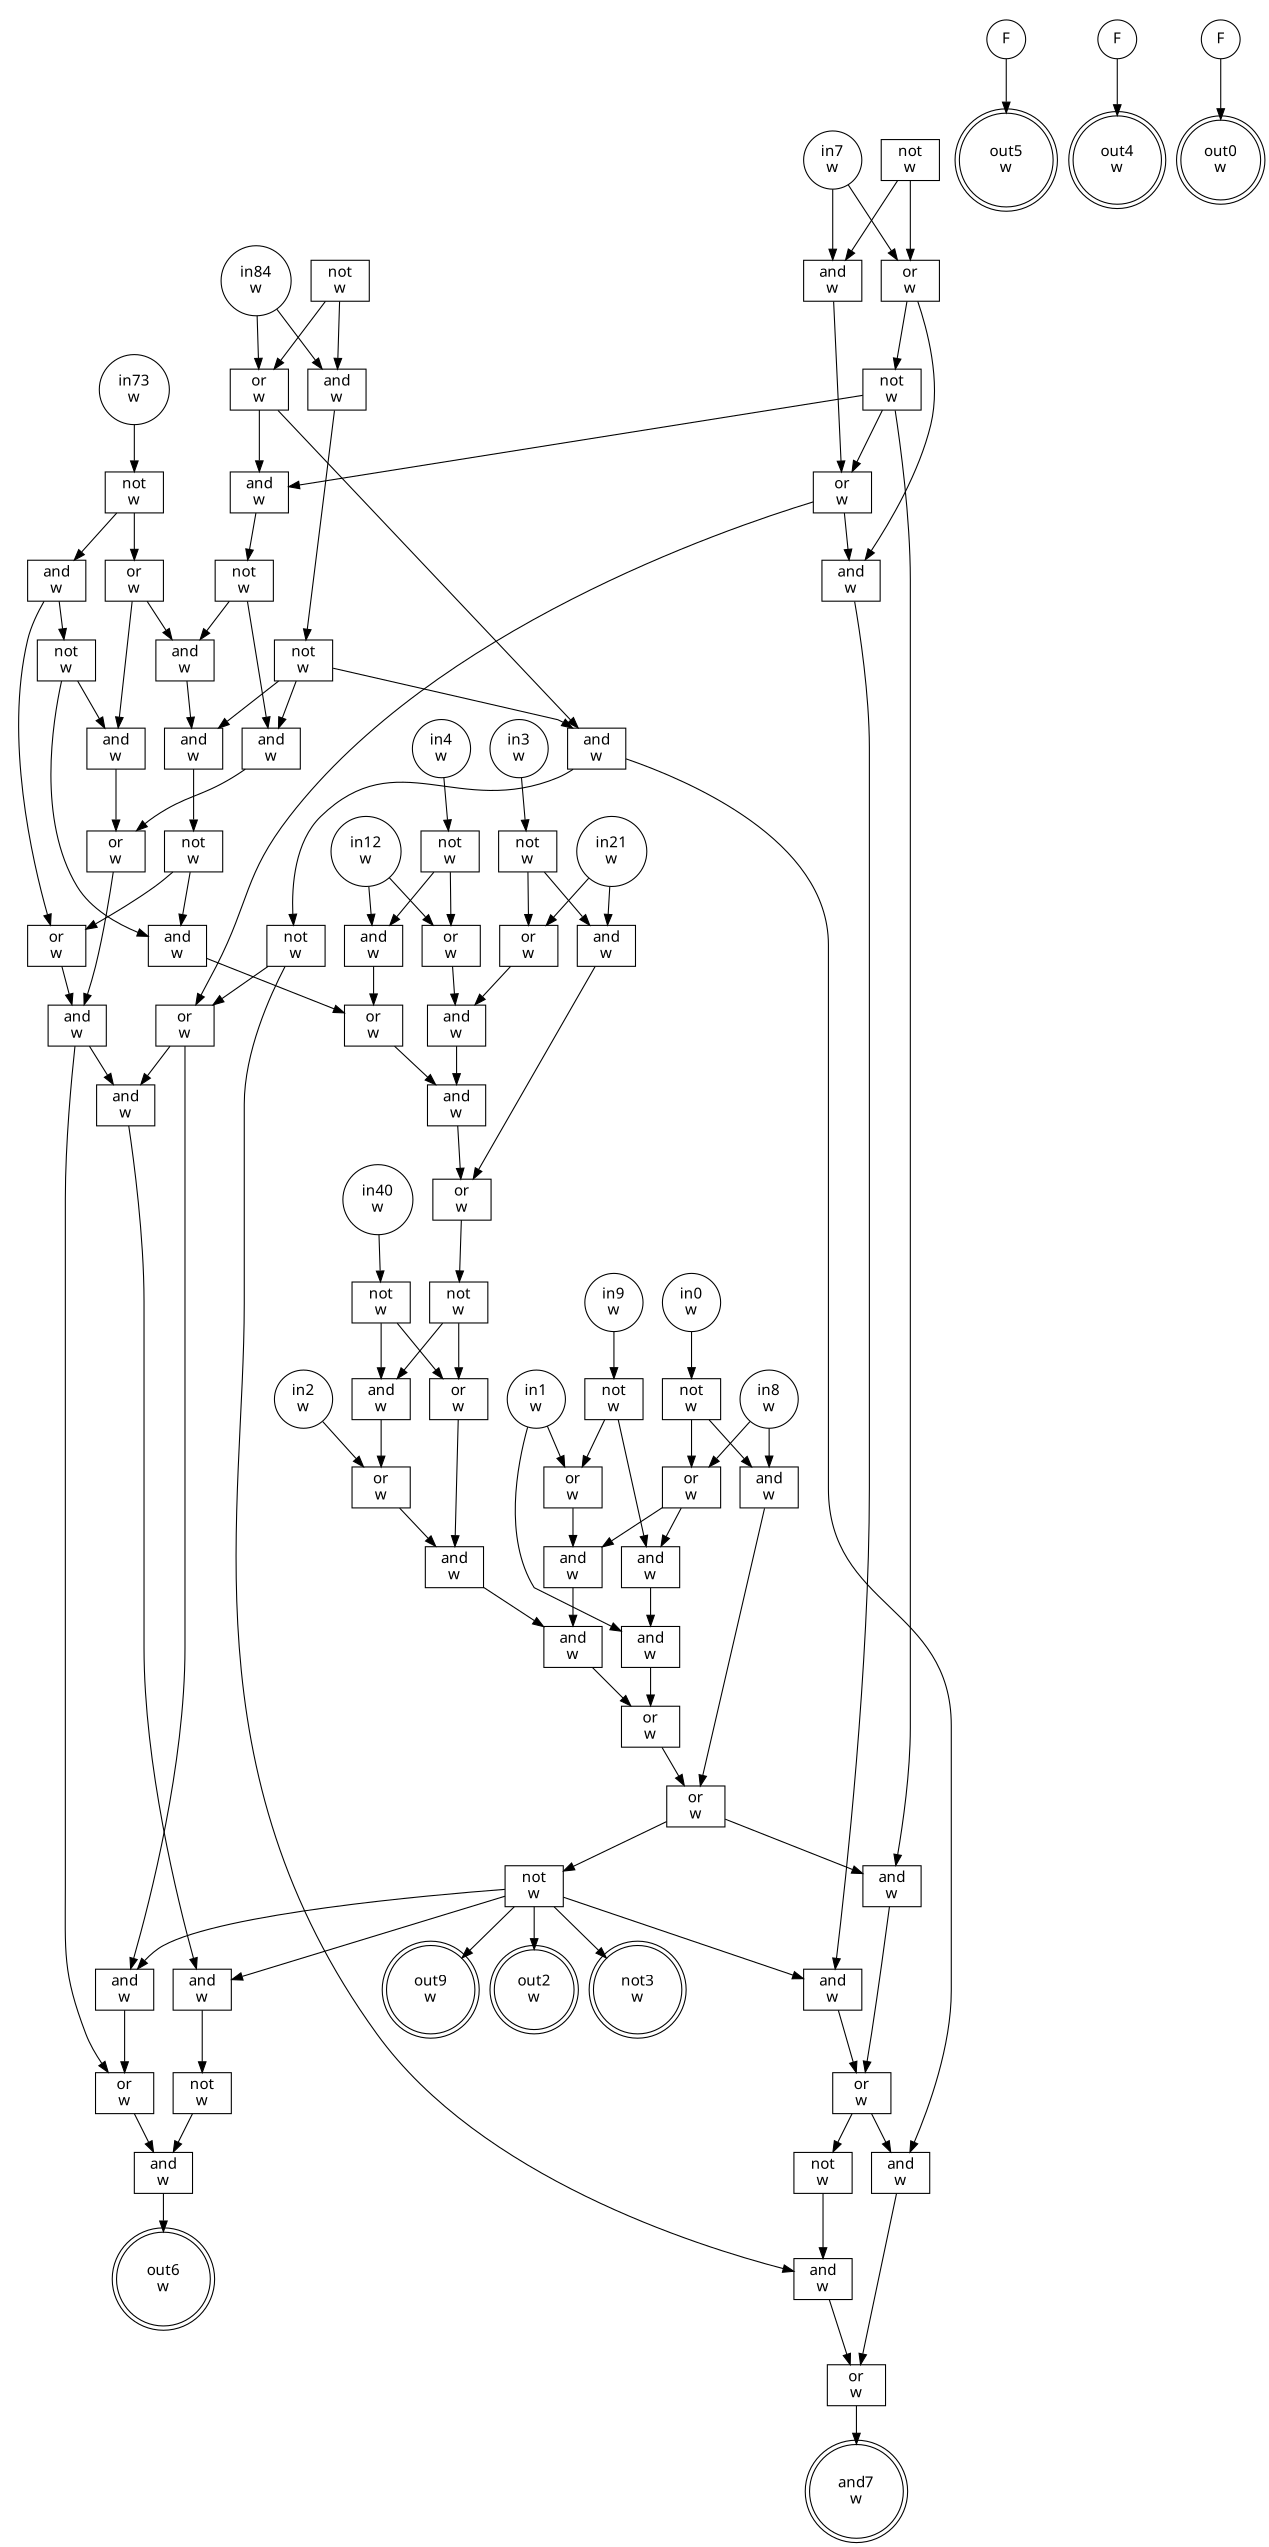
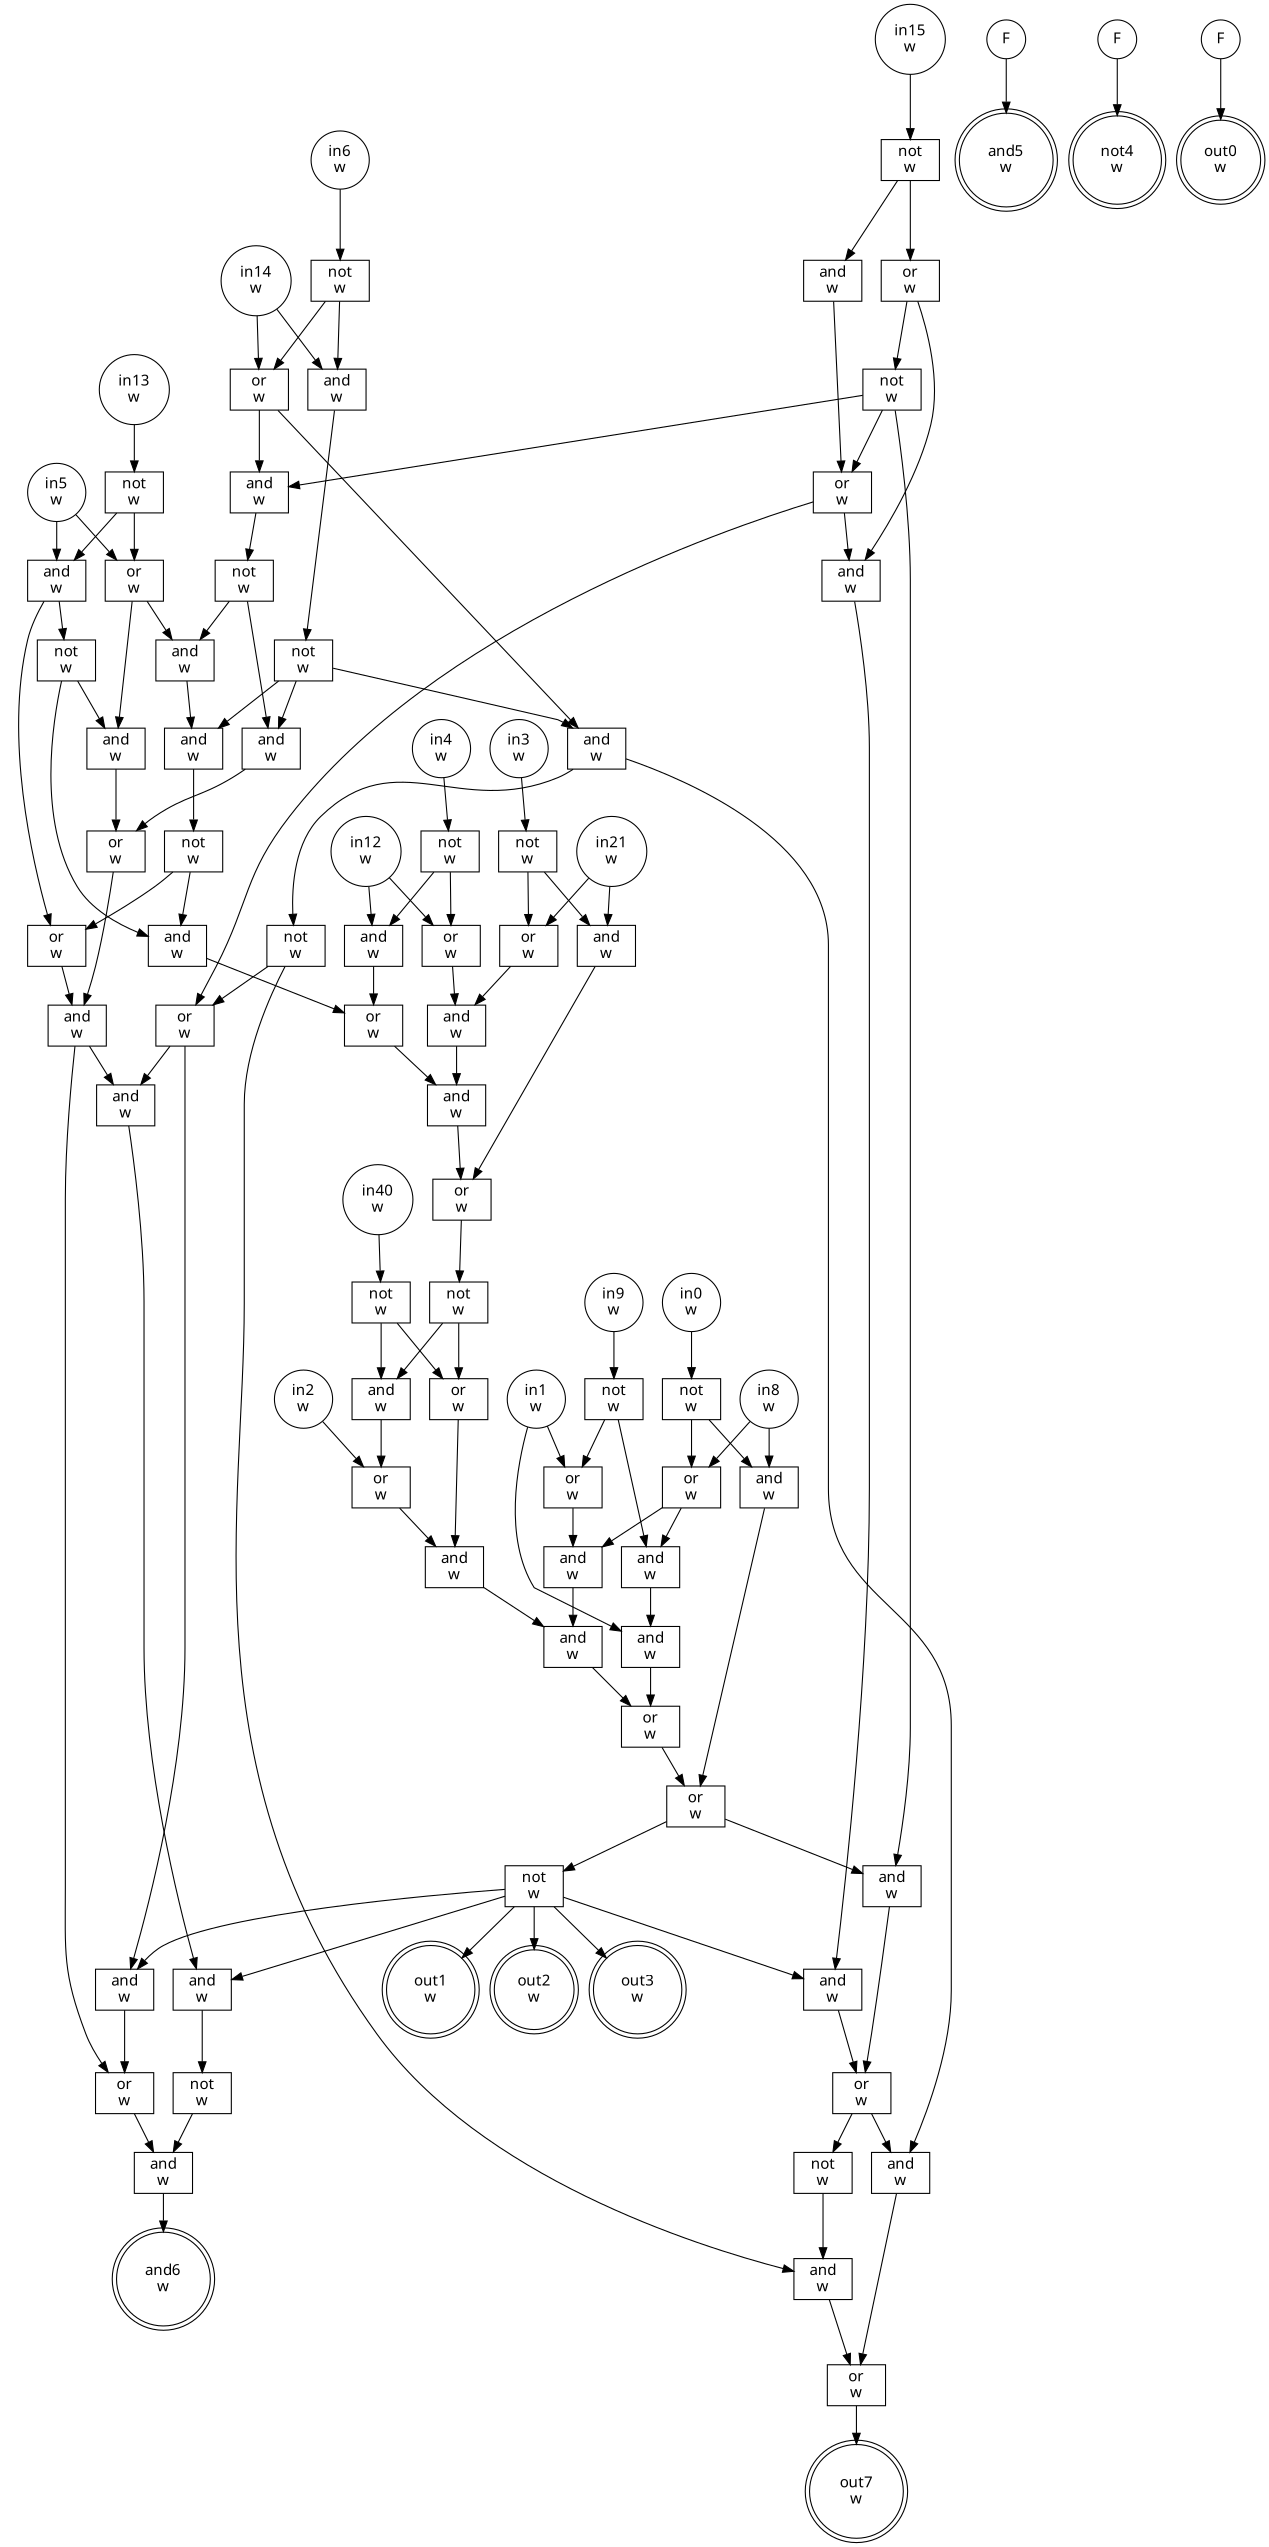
none -> (910, 39)
none -> (340, 160)
(833, 160) -> none
(1006, 160) -> (1006, 160)
(1117, 160) -> (1117, 160)
(256, 281) -> (256, 281)
(134, 390) -> (134, 390)
none -> (57, 492)
(431, 1990) -> (431, 1990)
(638, 1990) -> (638, 1990)
(163, 2279) -> (163, 2279)
(856, 2491) -> (856, 2491)
